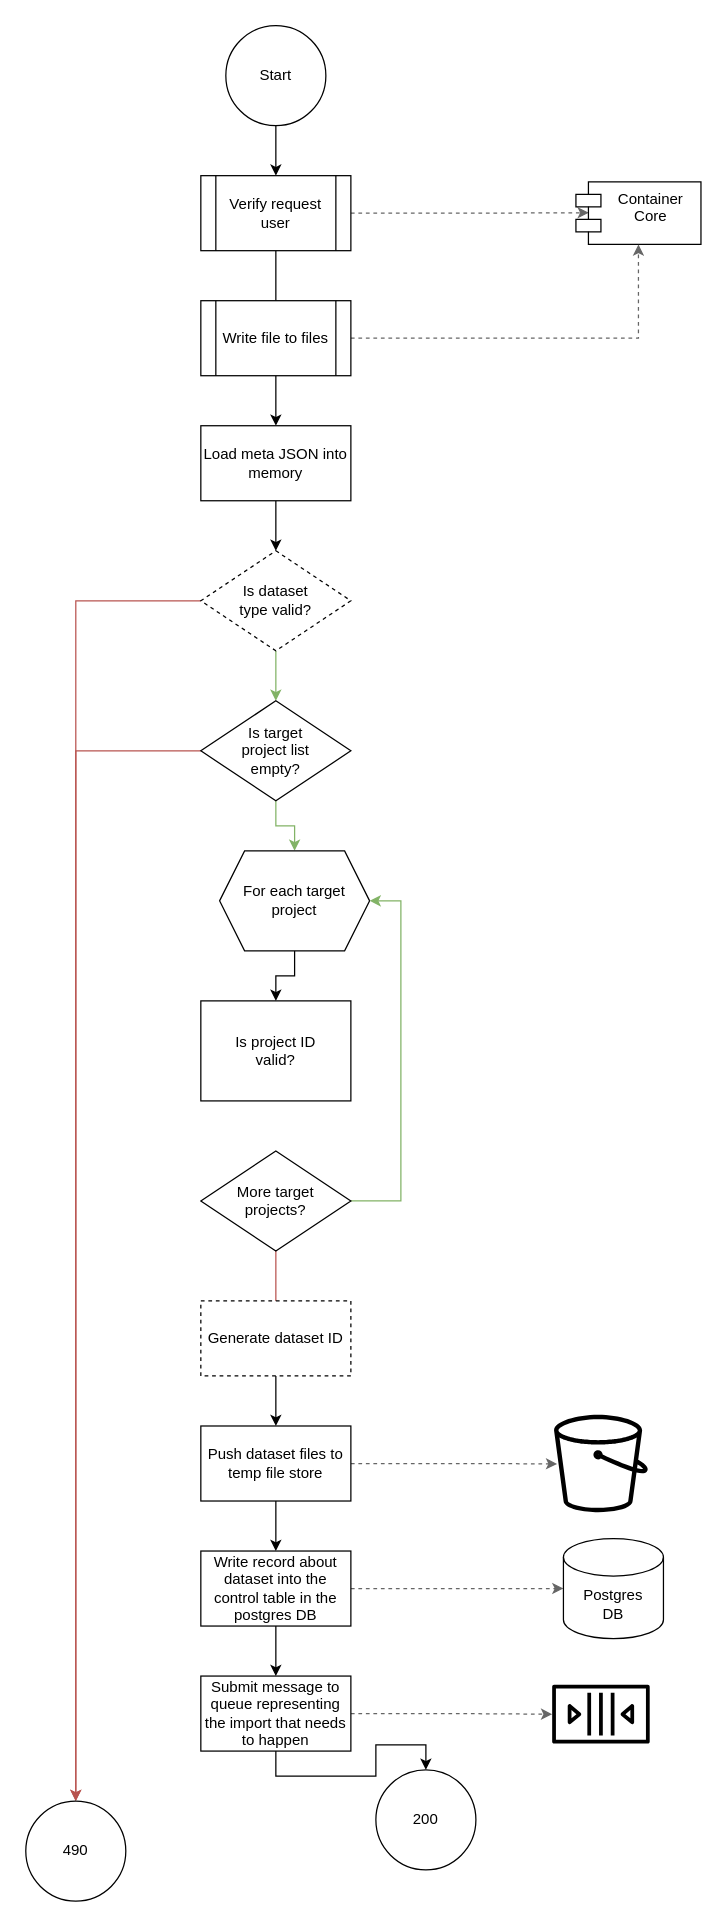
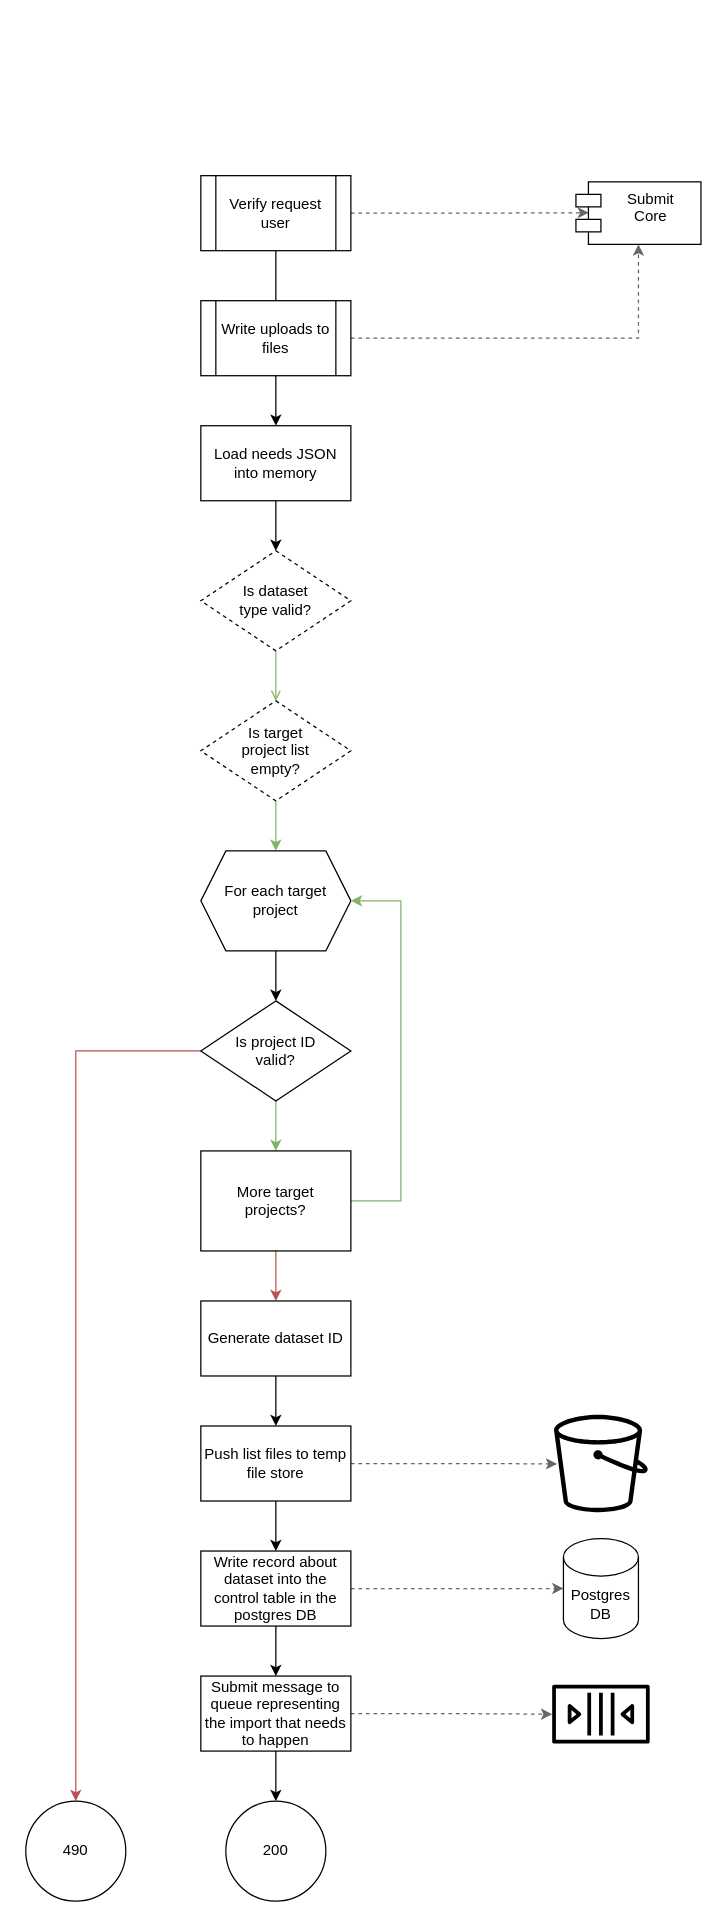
(276, 76) -> none
(276, 147) -> none
(650, 199) -> (650, 199)
(276, 338) -> (276, 338)
(276, 463) -> (276, 463)
(76, 611) -> none
(276, 691) -> (276, 693)
(140, 751) -> none
(276, 751) -> (276, 751)
(294, 901) -> (276, 901)
none -> (140, 1051)
(276, 1051) -> (276, 1051)
none -> (276, 1122)
(276, 1201) -> (276, 1201)
(276, 1295) -> (276, 1291)
(276, 1338) -> (276, 1338)
(276, 1463) -> (276, 1463)
(613, 1588) -> (601, 1588)
(426, 1819) -> (276, 1851)
